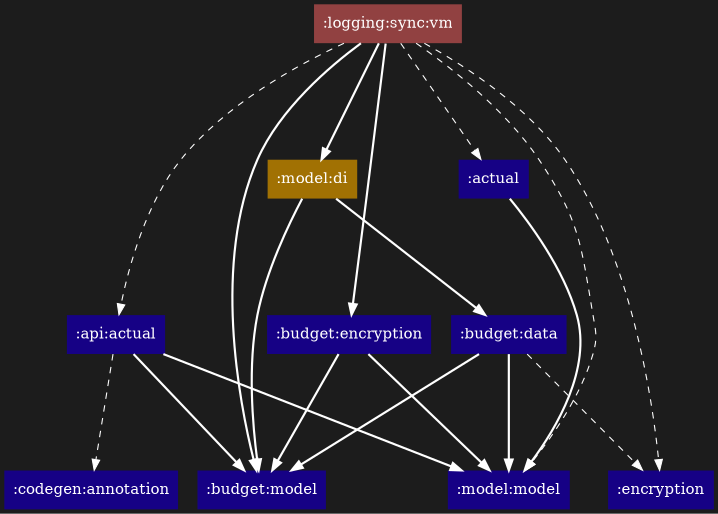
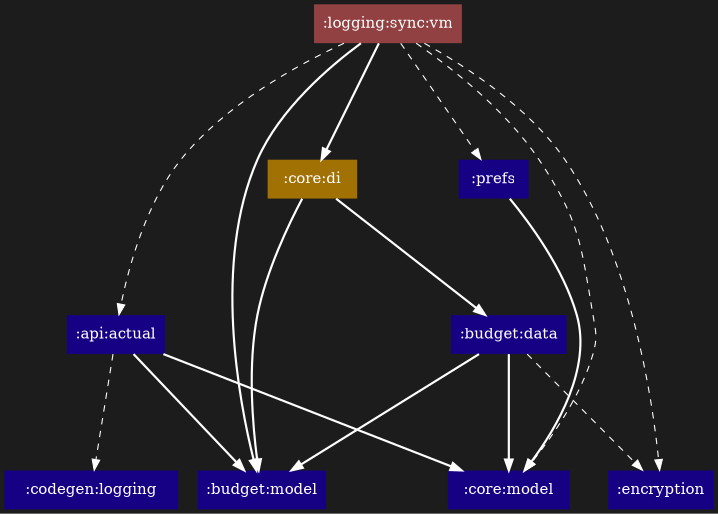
(312, 179) -> (312, 179)
(494, 179) -> (494, 179)
(349, 335) -> none
(91, 490) -> (91, 490)
(509, 490) -> (509, 490)
